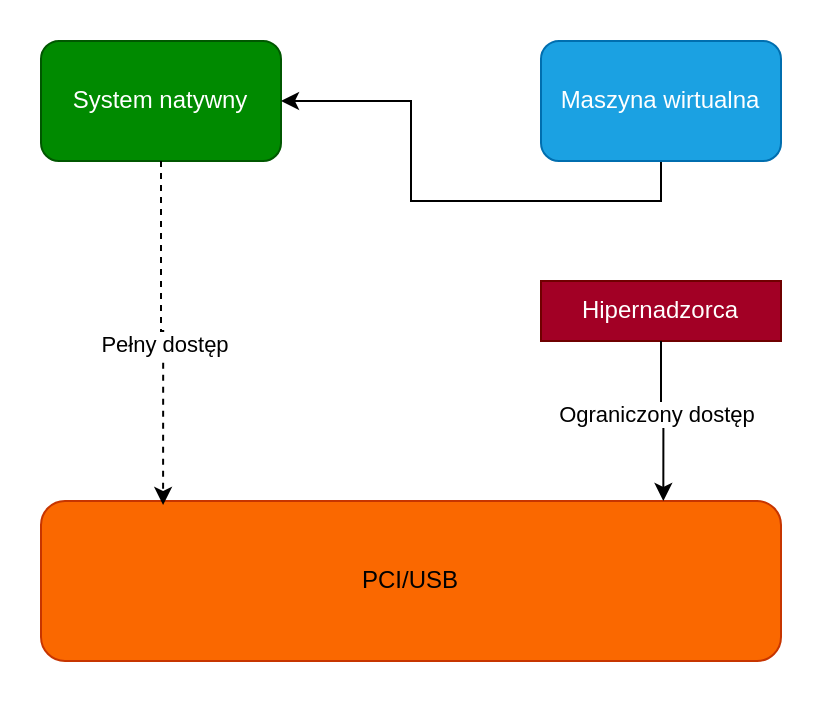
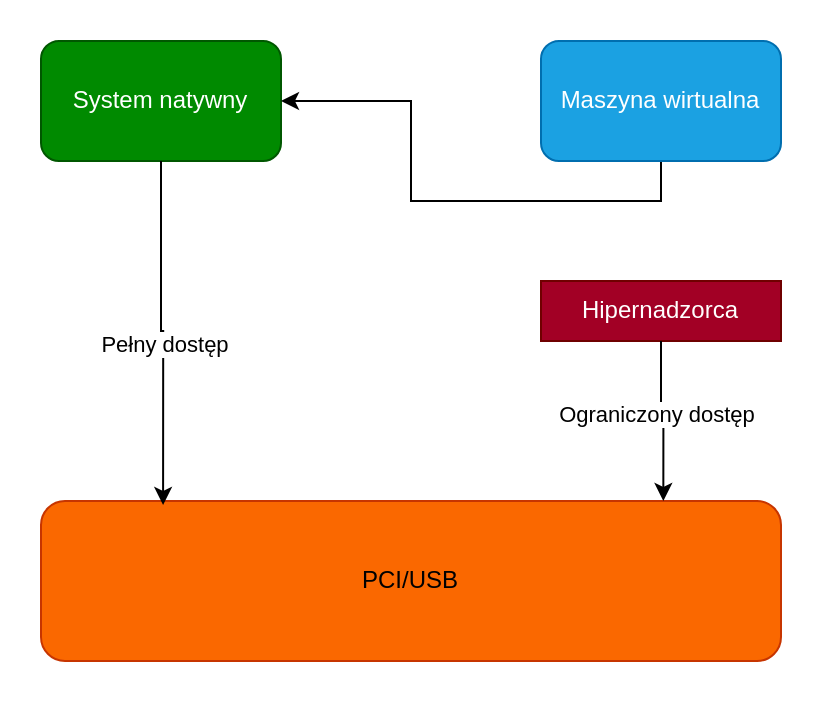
(161, 246) -> (161, 246)
